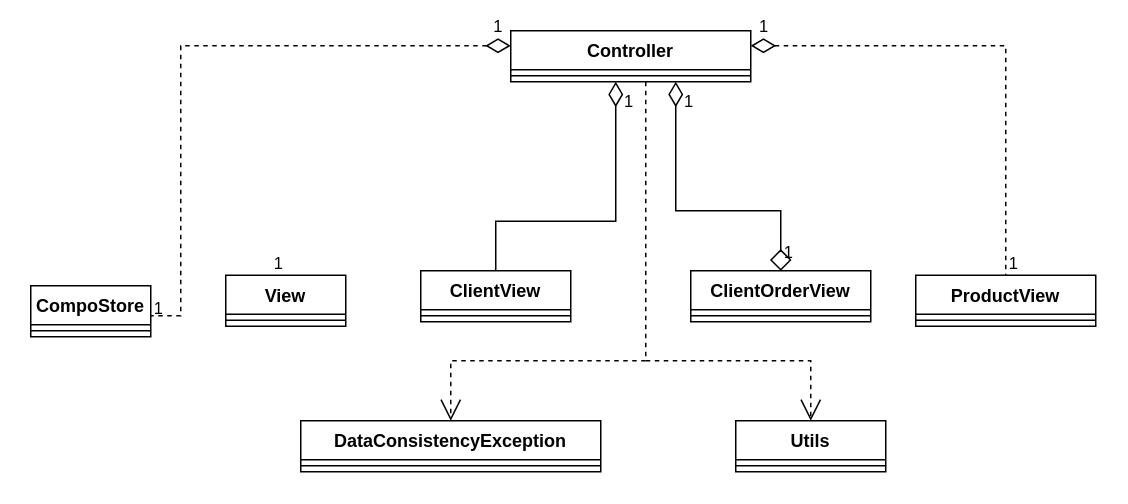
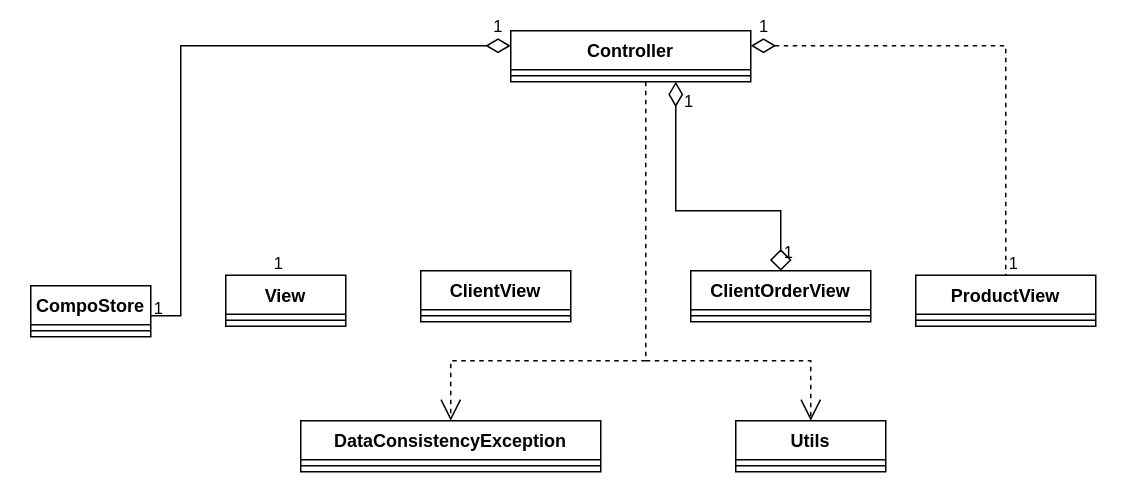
(183, 46) -> (183, 46)
(589, 221) -> none
